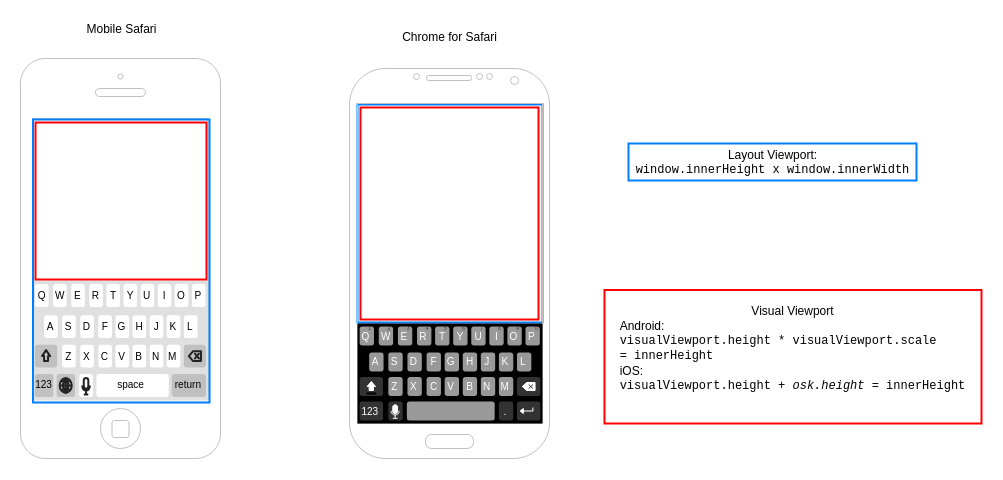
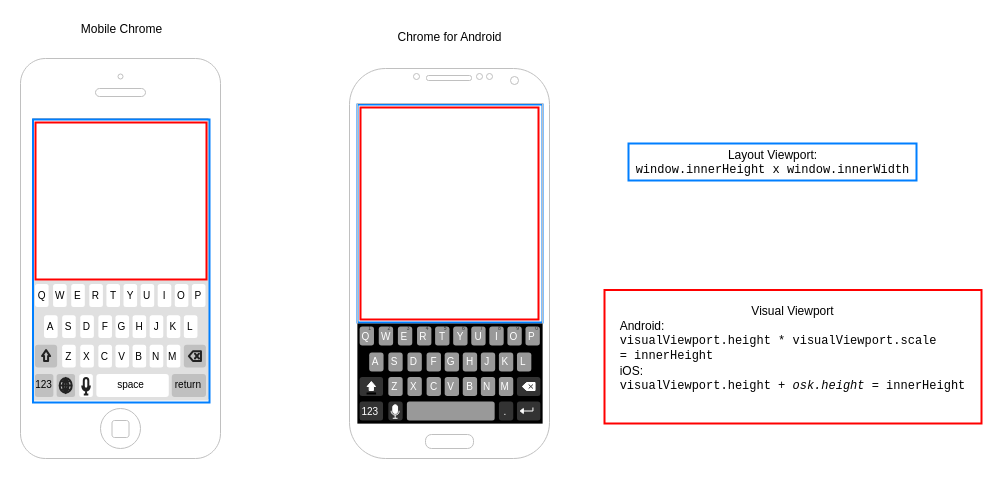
(122, 30) -> (122, 30)
(450, 38) -> (450, 38)
